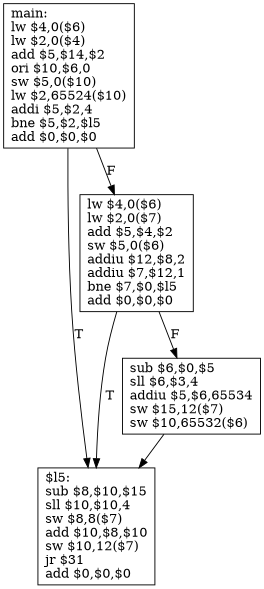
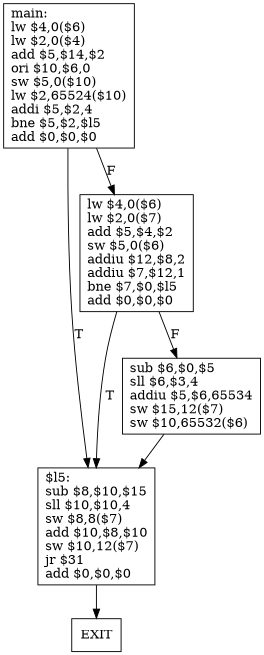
none -> (96, 635)
